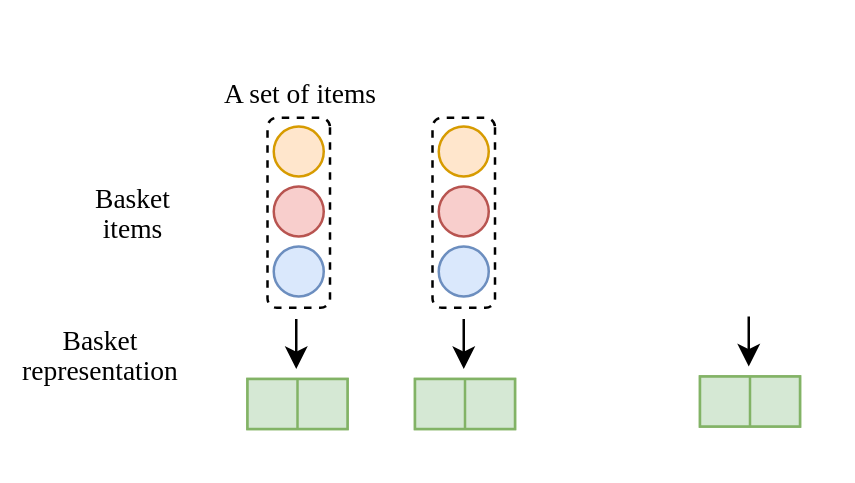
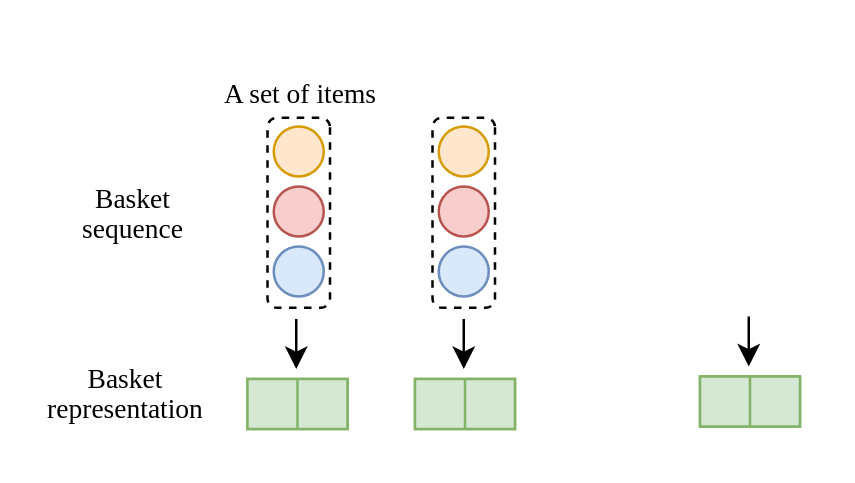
(134, 211) -> (134, 211)
(101, 354) -> (126, 391)
